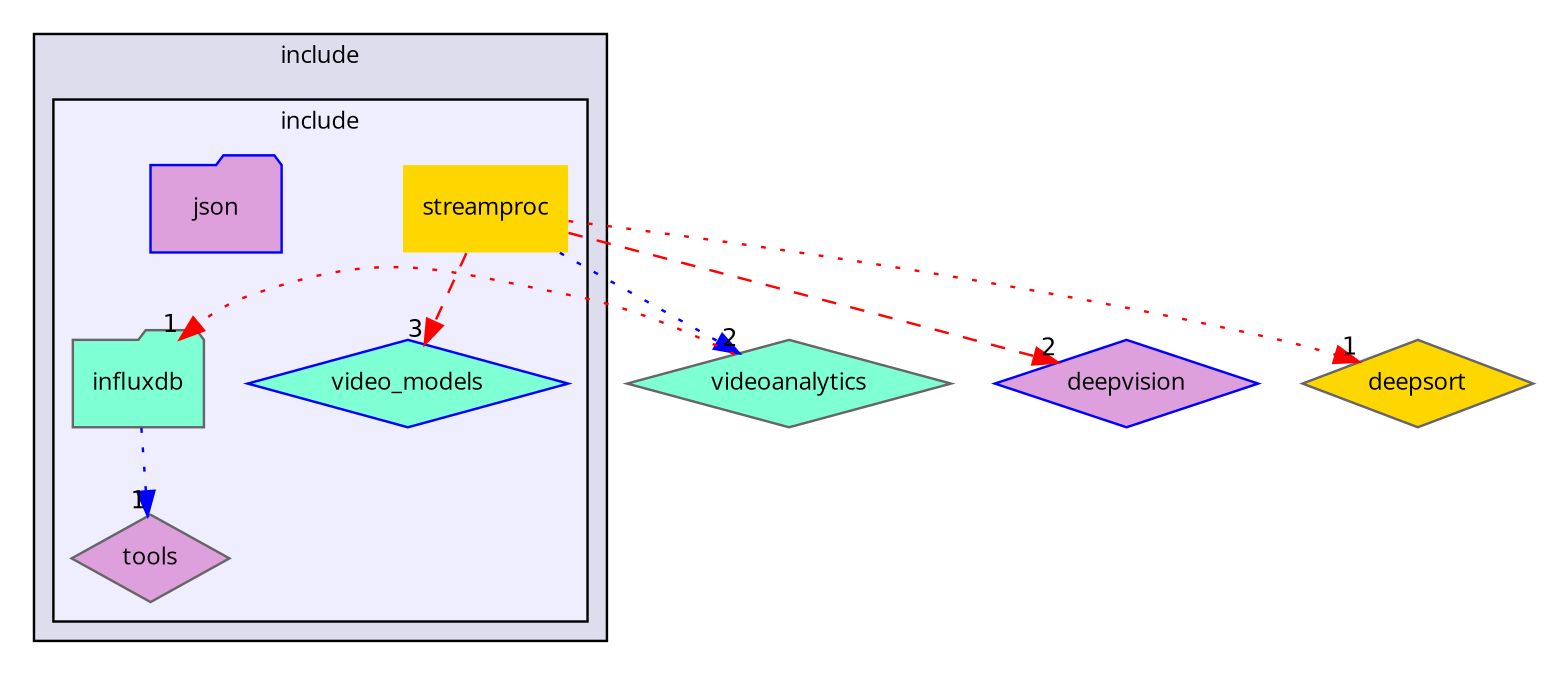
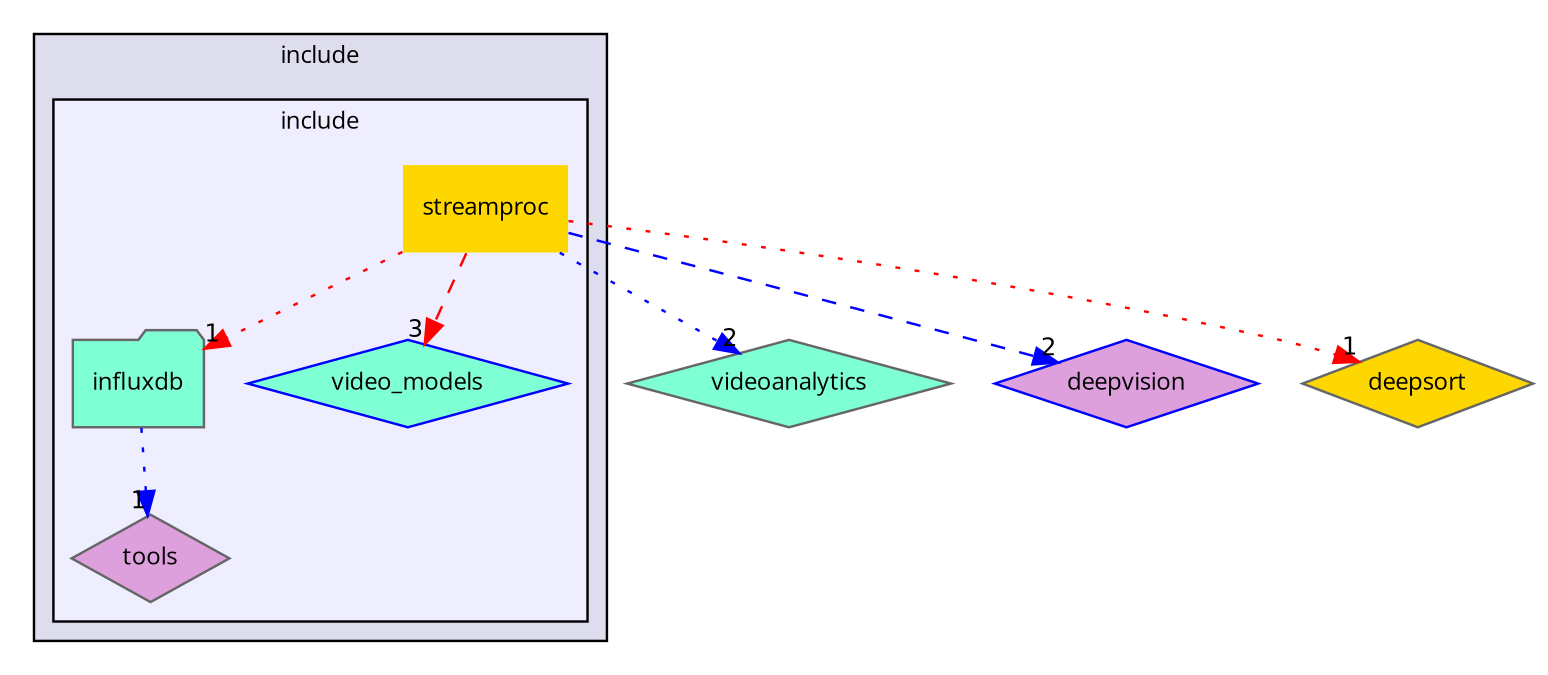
(216, 209) -> none
(481, 277) -> (315, 295)
(801, 294) -> (801, 294)
